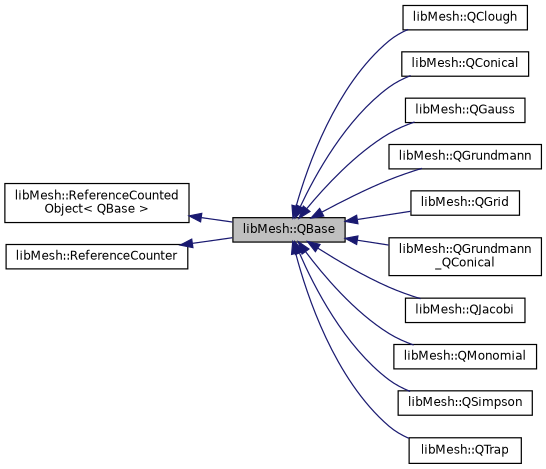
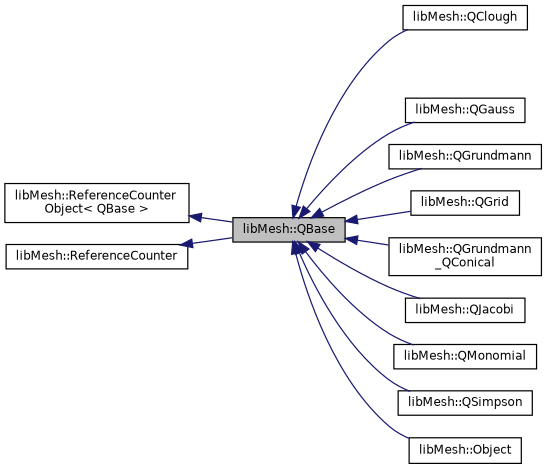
(465, 64) -> none
(97, 203) -> (97, 203)
(465, 451) -> (465, 451)
